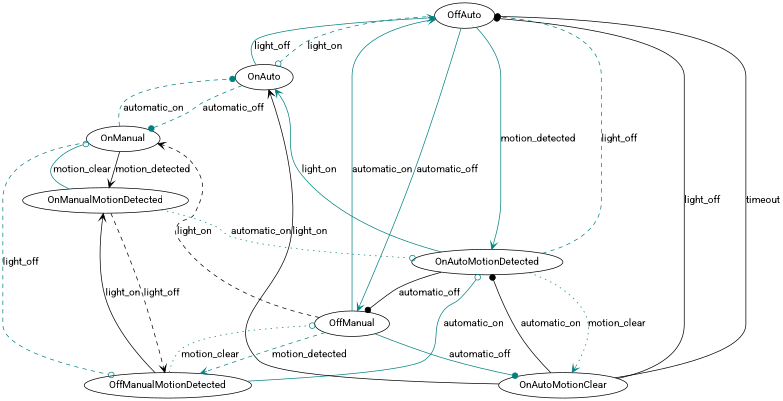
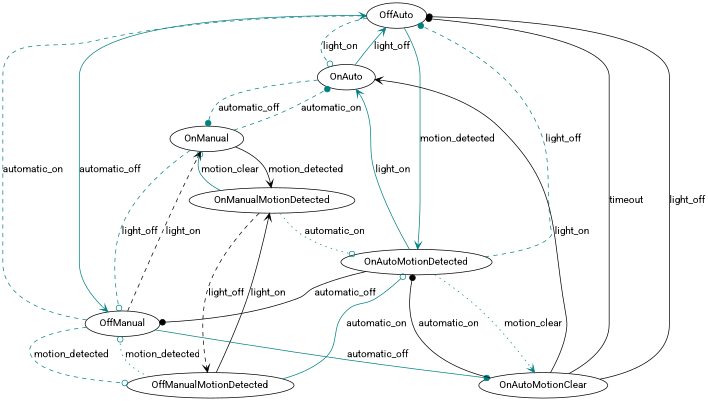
(352, 142) -> (25, 48)
(3, 267) -> (127, 216)
(266, 351) -> (41, 365)
(210, 355) -> (163, 355)
